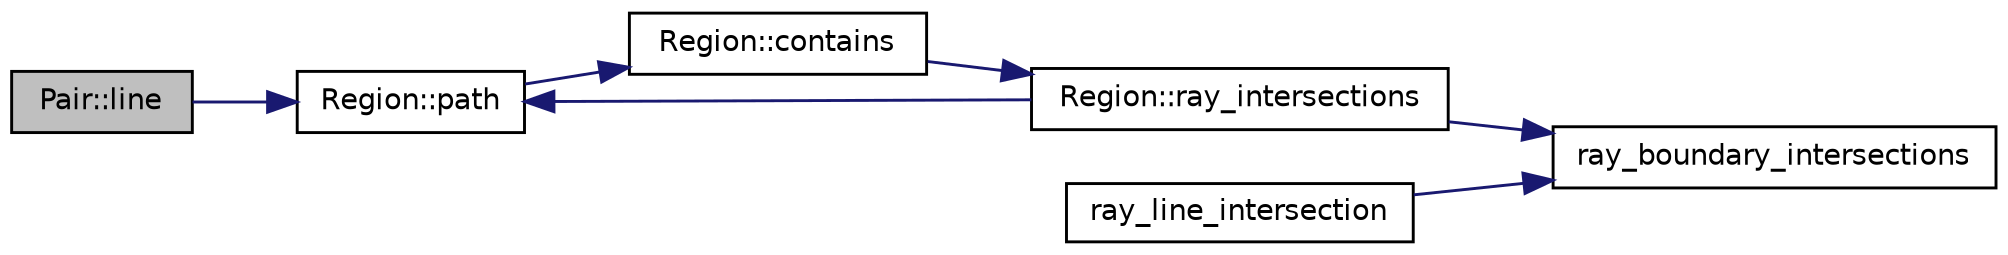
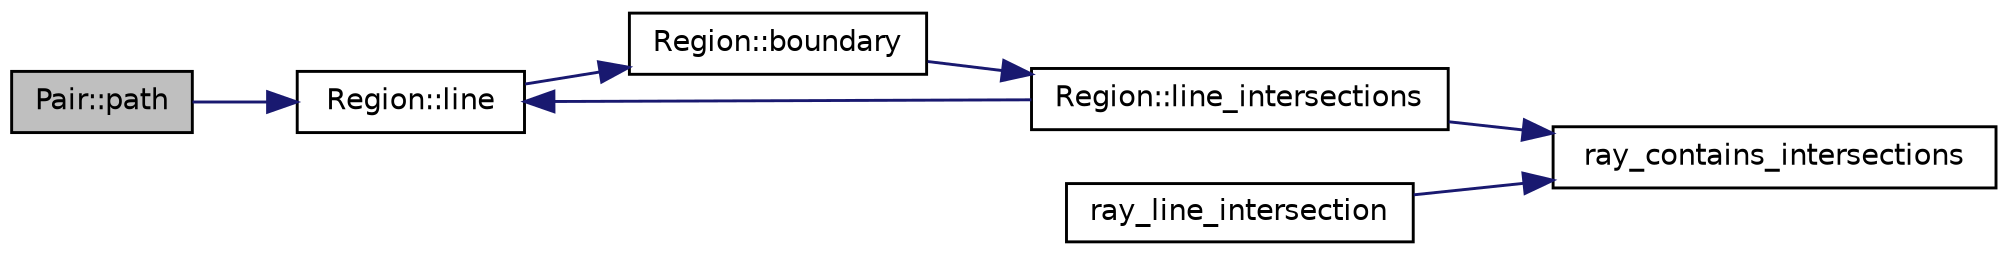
(778, 44) -> (778, 44)
(1240, 99) -> (1240, 99)
(102, 102) -> (102, 102)
(411, 102) -> (411, 102)
(1775, 157) -> (1775, 157)
